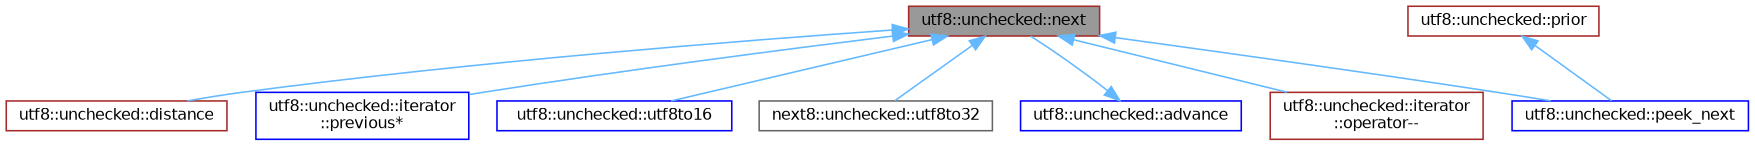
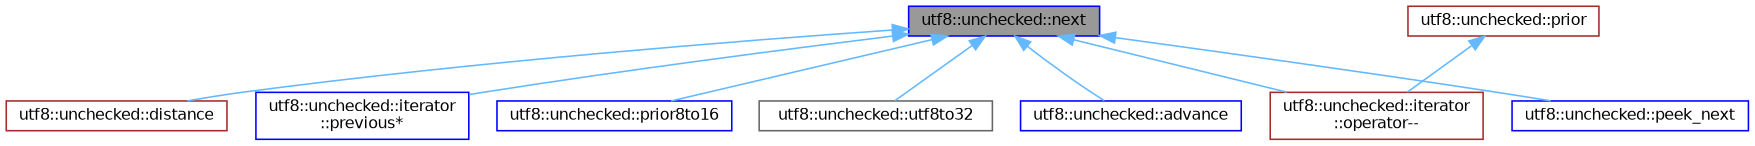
(1004, 21) -> (1004, 21)
(1070, 63) -> (1065, 74)
(1573, 73) -> (1439, 69)
(614, 116) -> (614, 116)
(876, 116) -> (876, 116)
